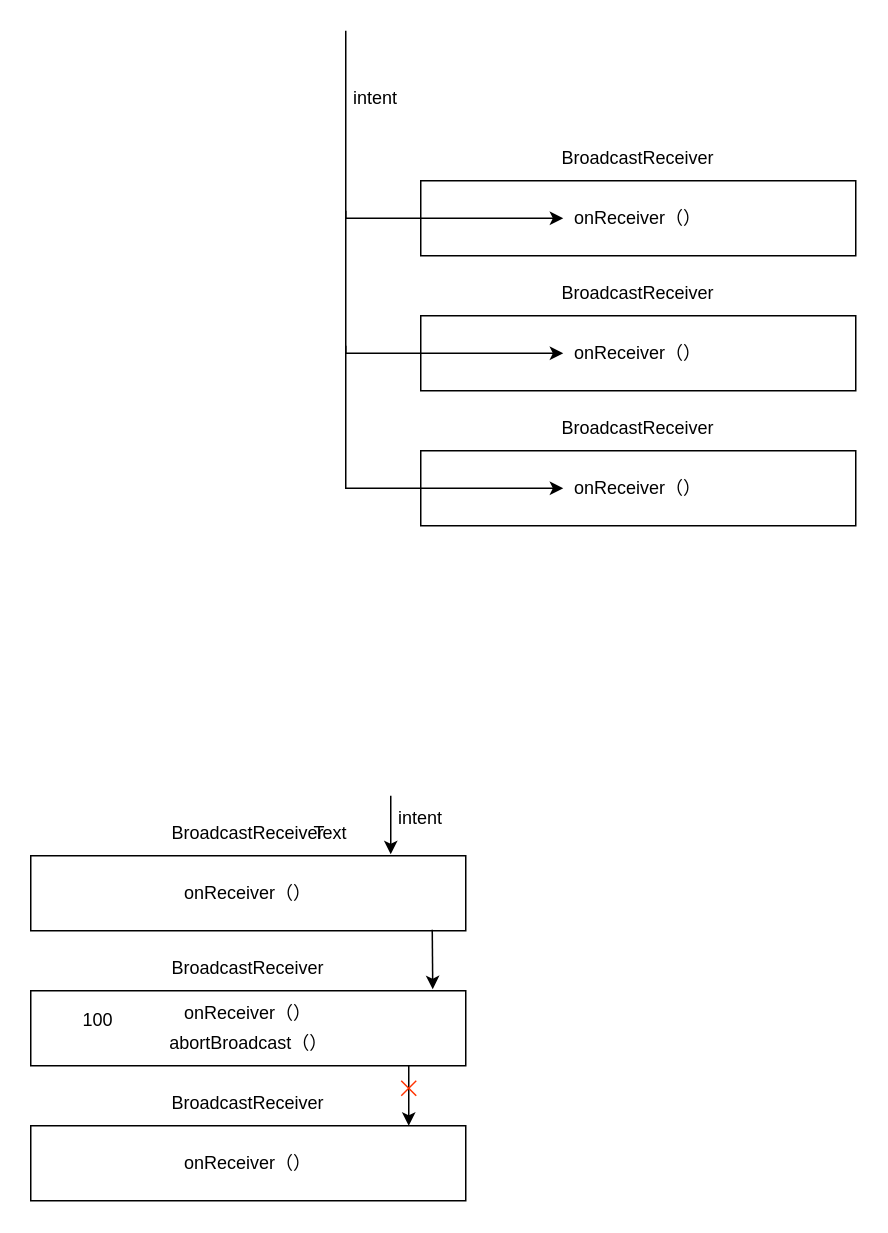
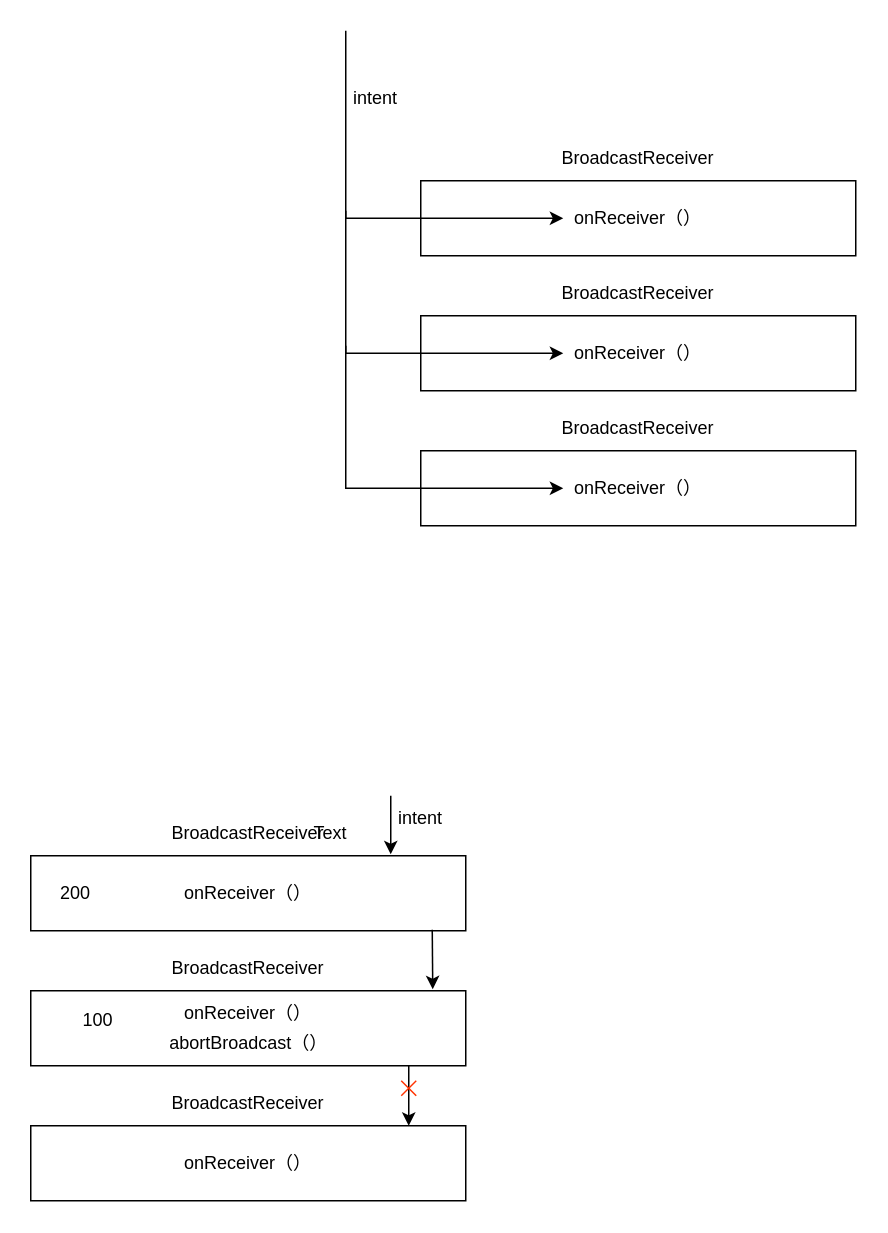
none -> (76, 893)
